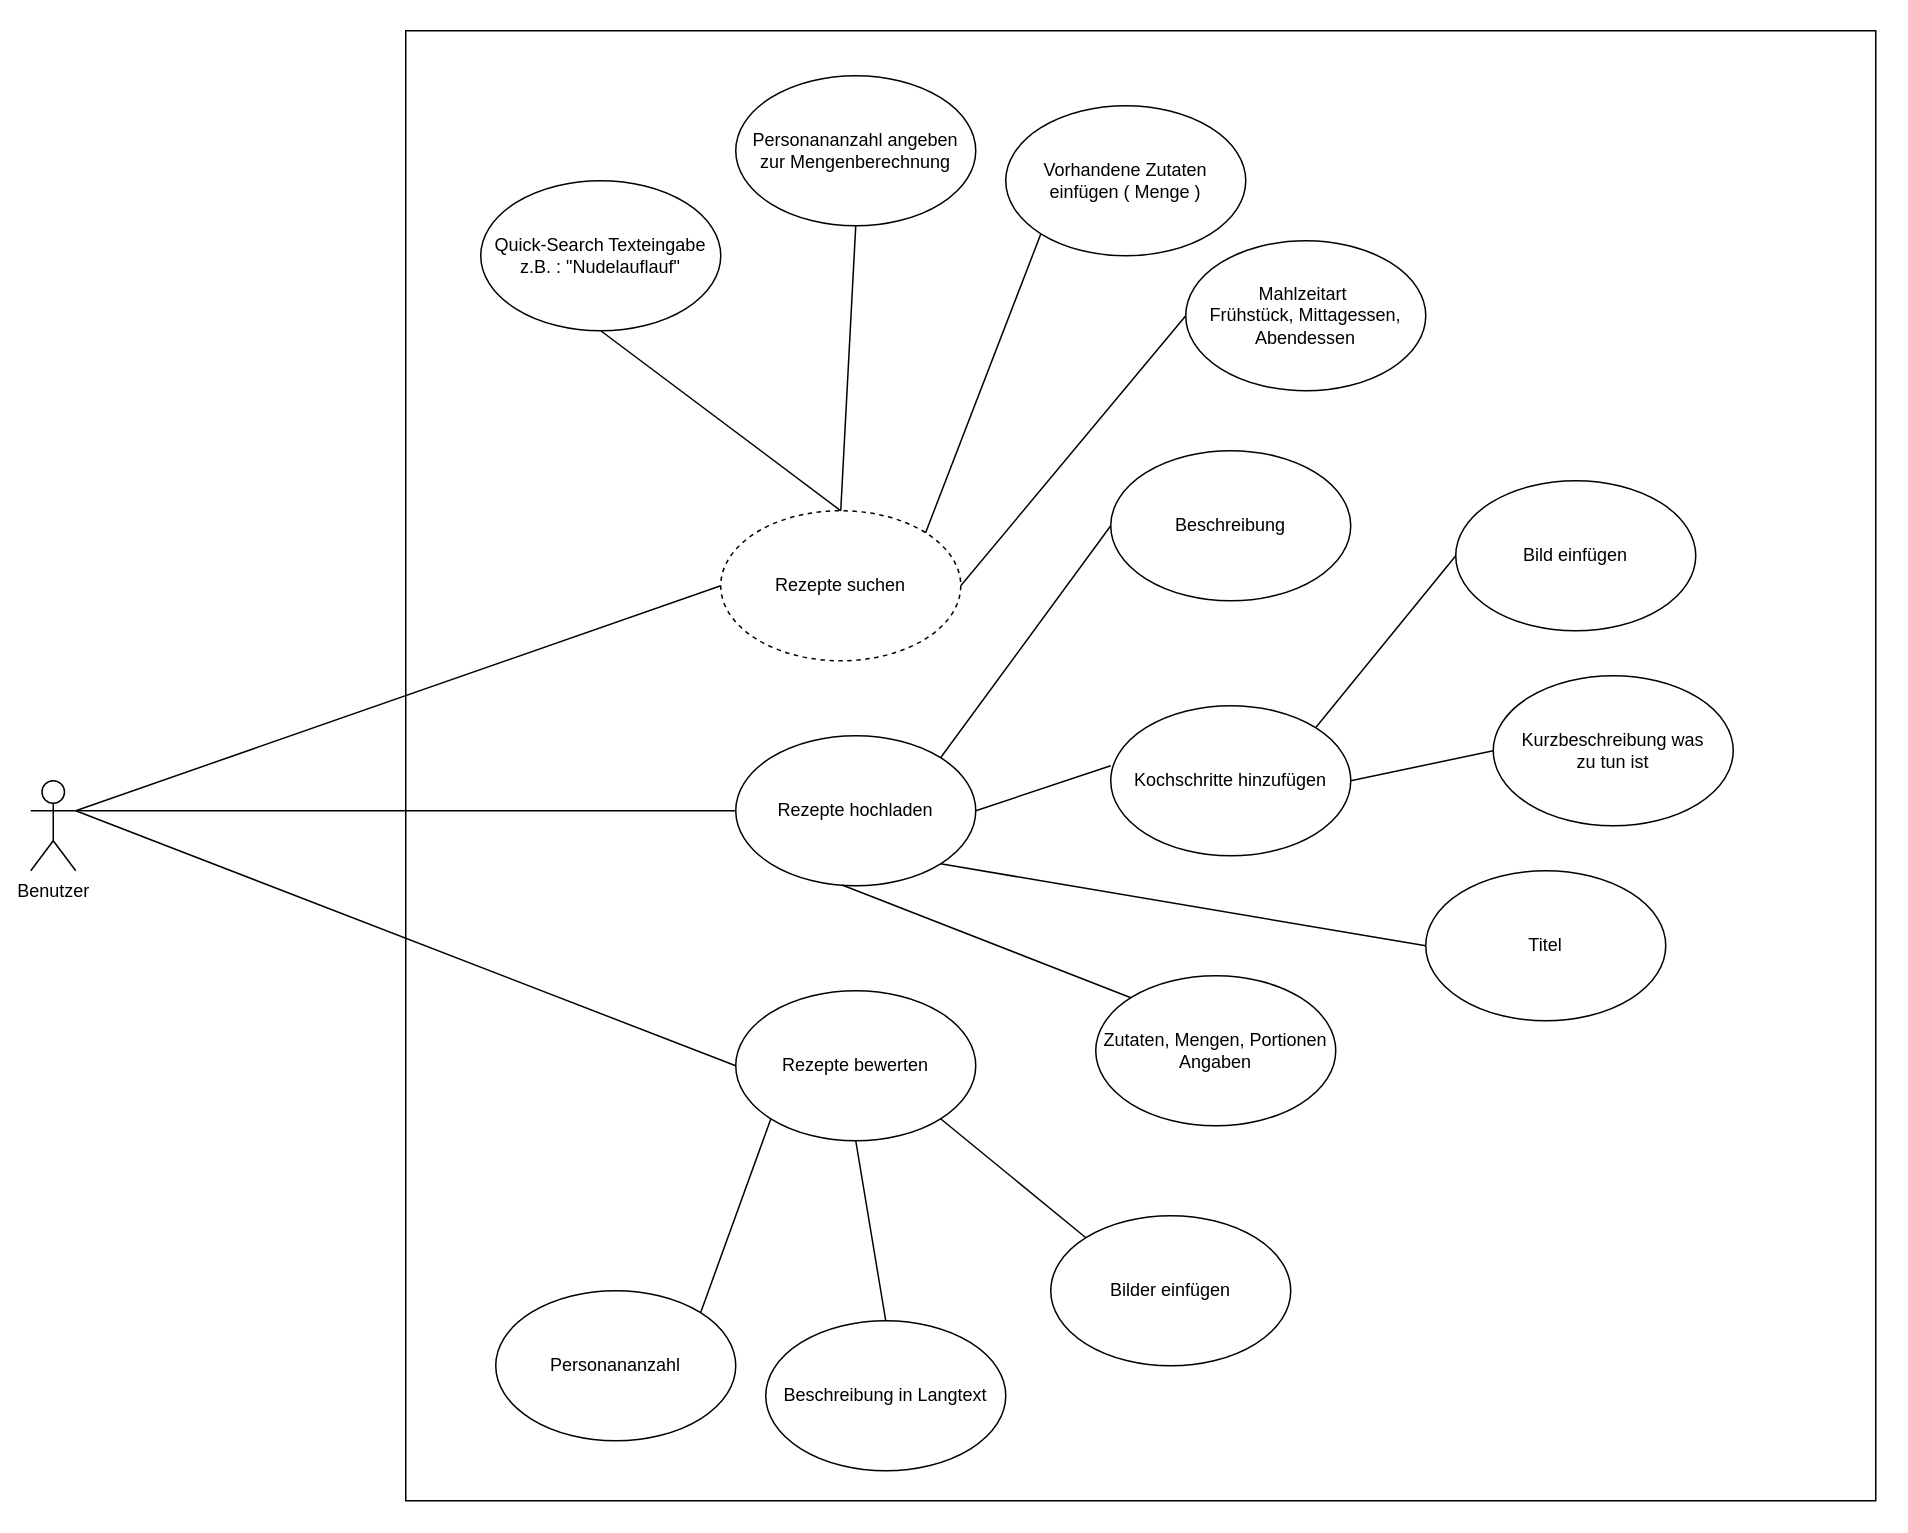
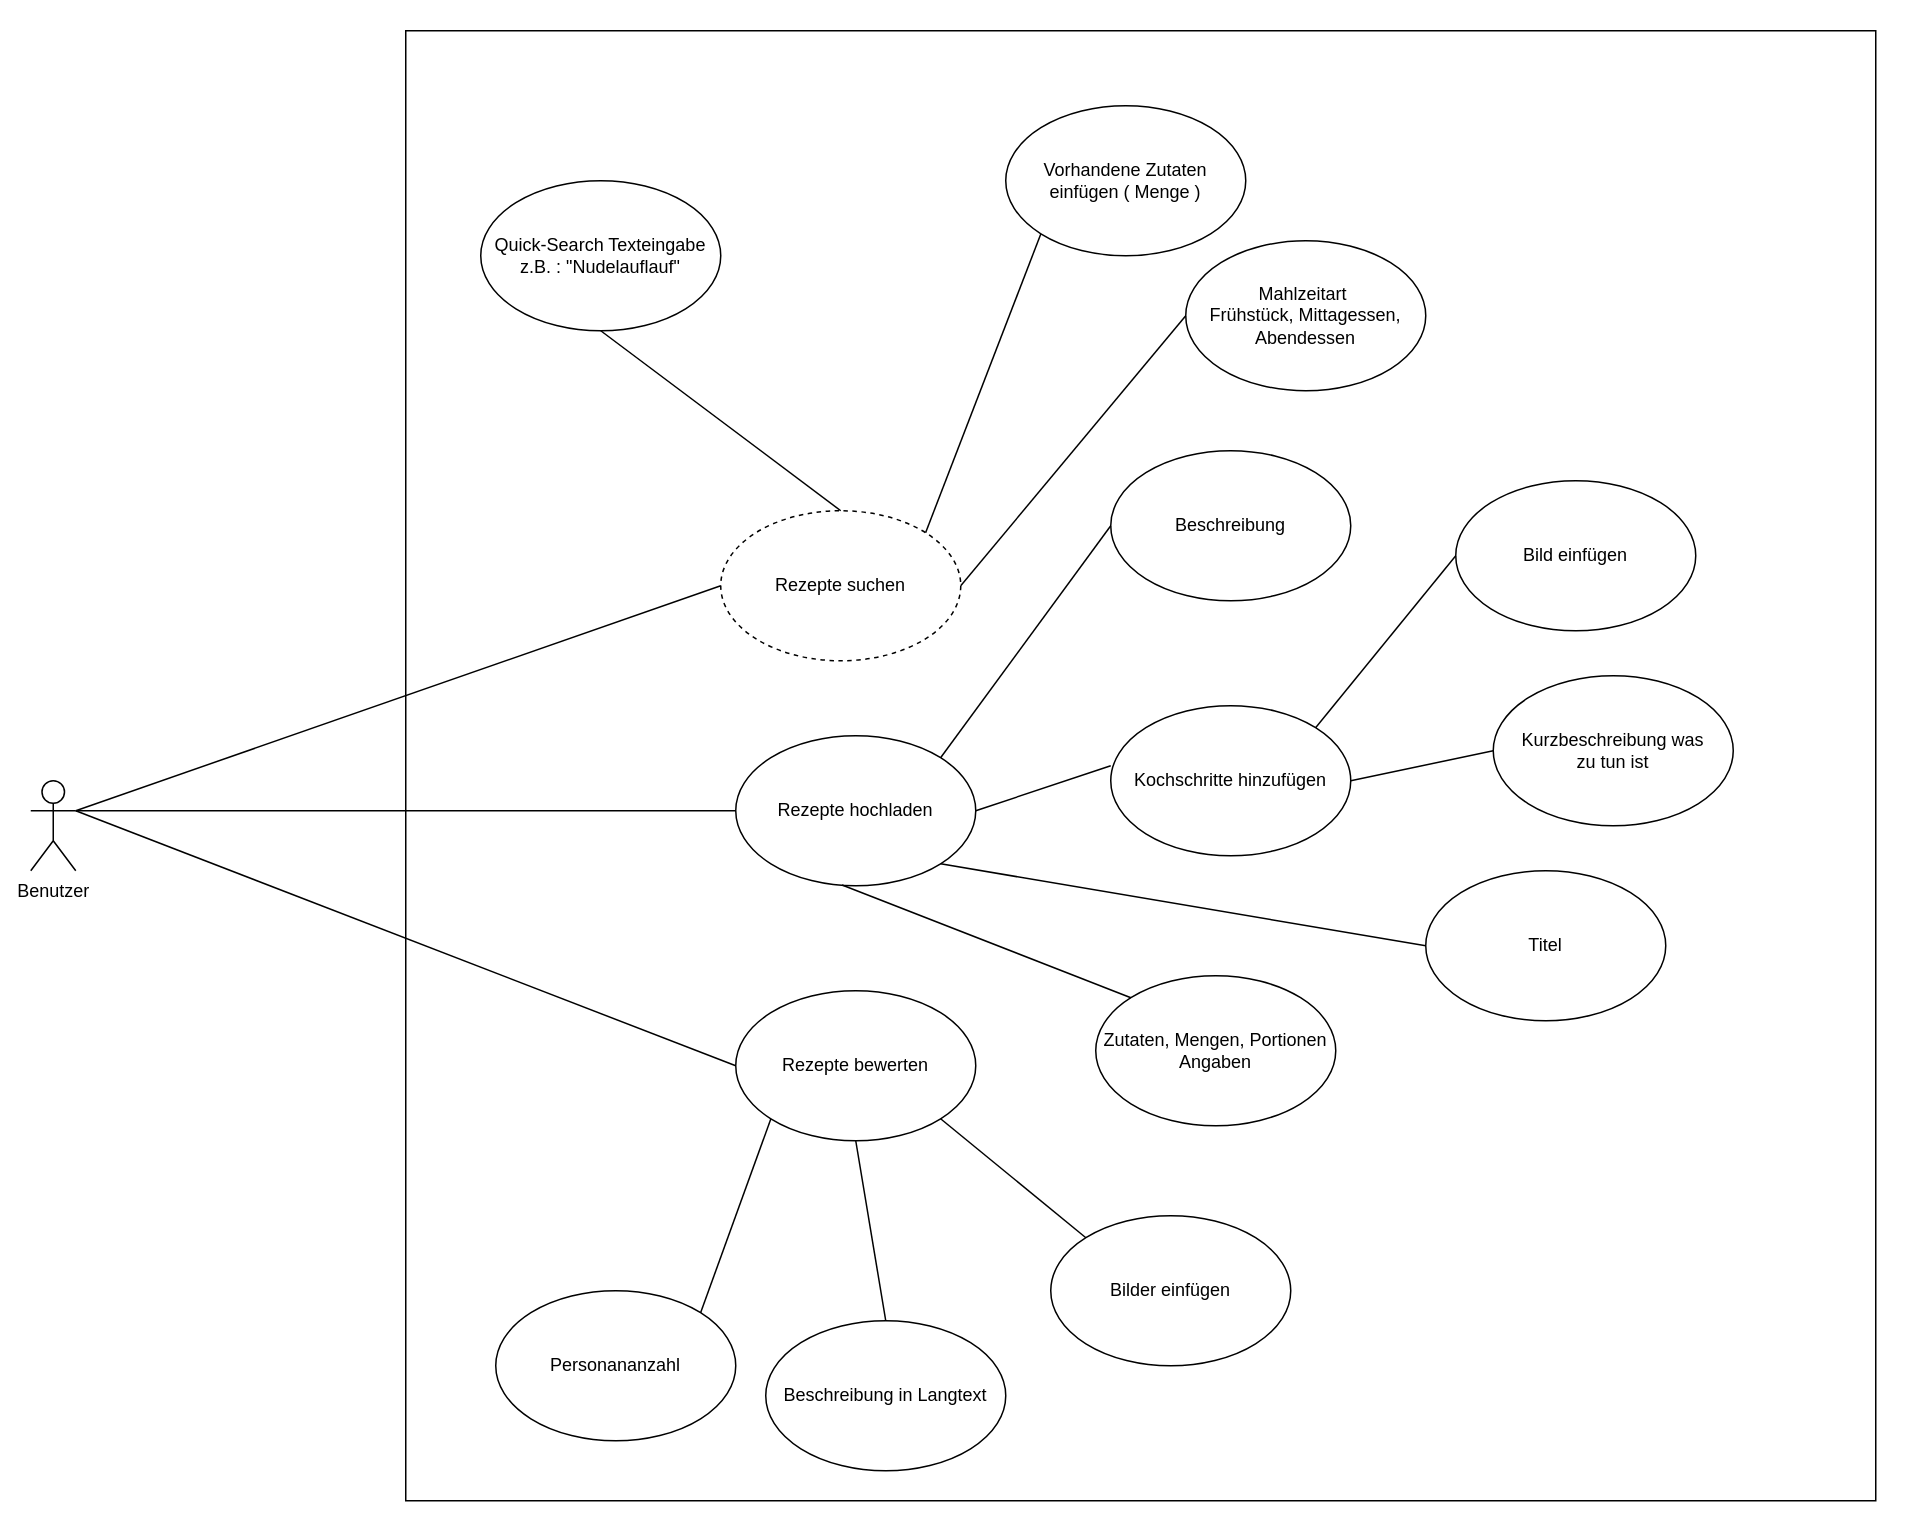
(856, 151) -> none
(848, 369) -> none
